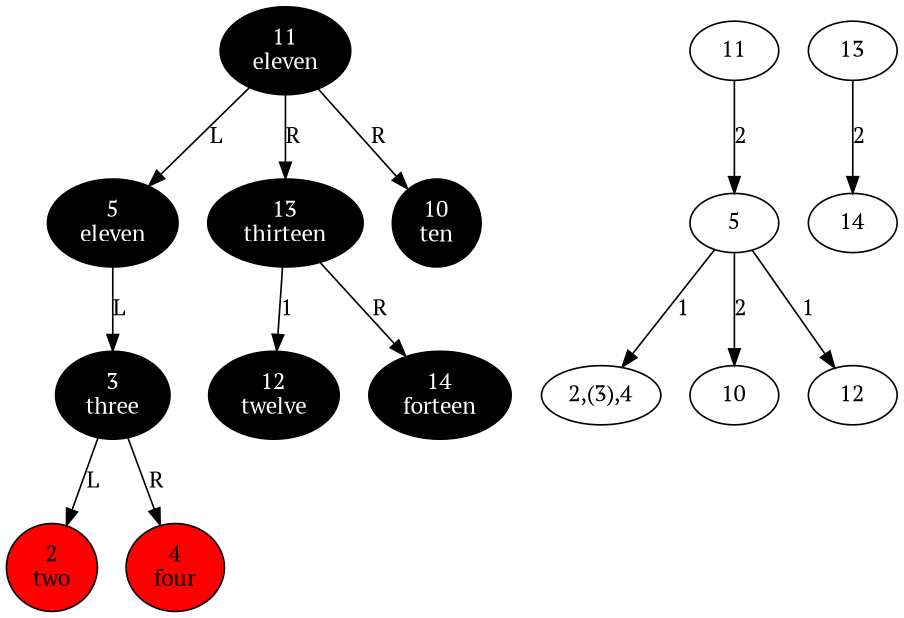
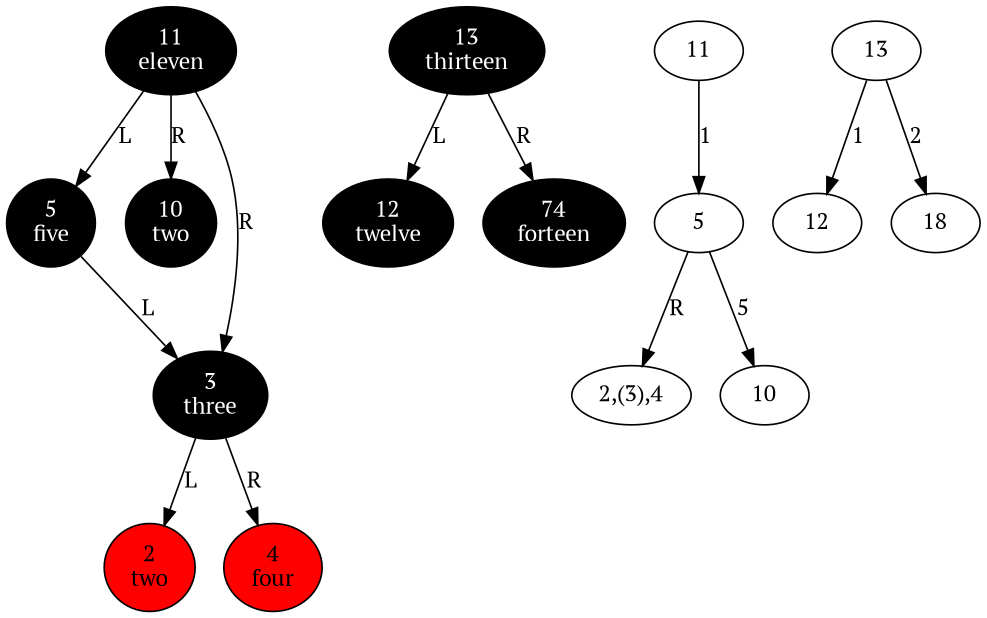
(285, 128) -> (236, 210)
(741, 137) -> (705, 137)
(113, 223) -> (51, 223)
(437, 223) -> (171, 223)
(853, 223) -> (936, 223)
(789, 302) -> (850, 129)
(287, 309) -> (439, 137)
(683, 309) -> (678, 309)
(741, 309) -> (743, 309)
(440, 395) -> (554, 223)
